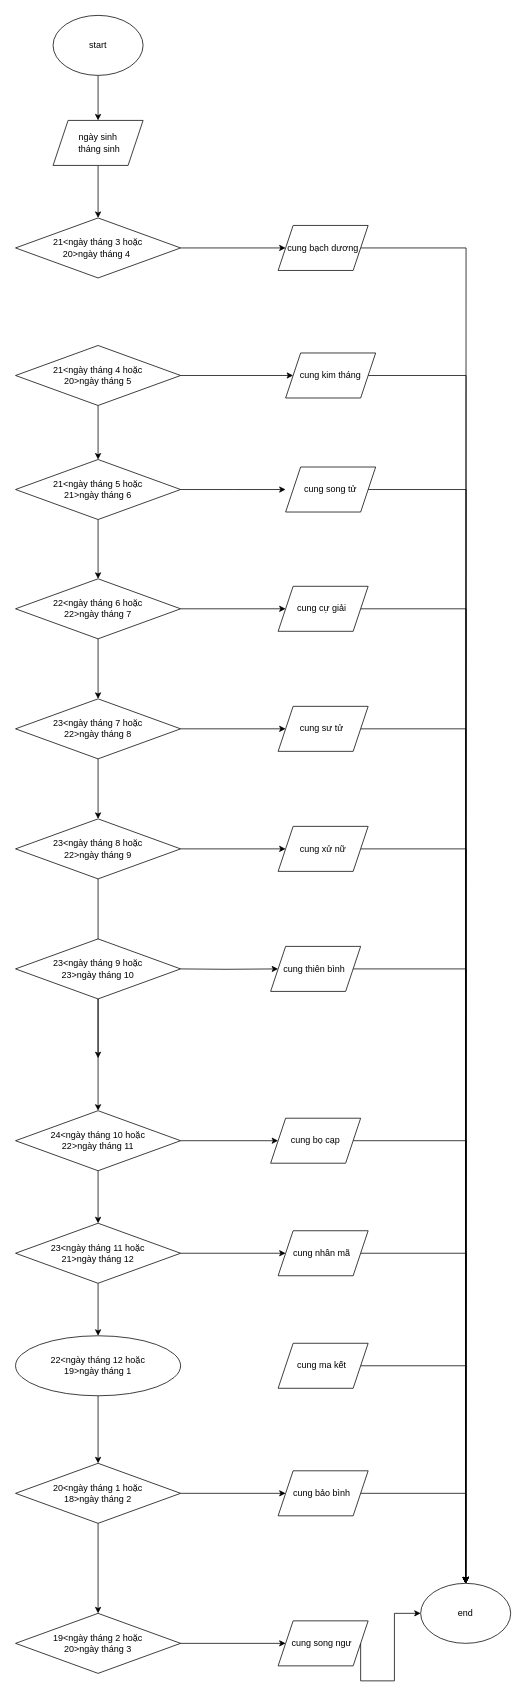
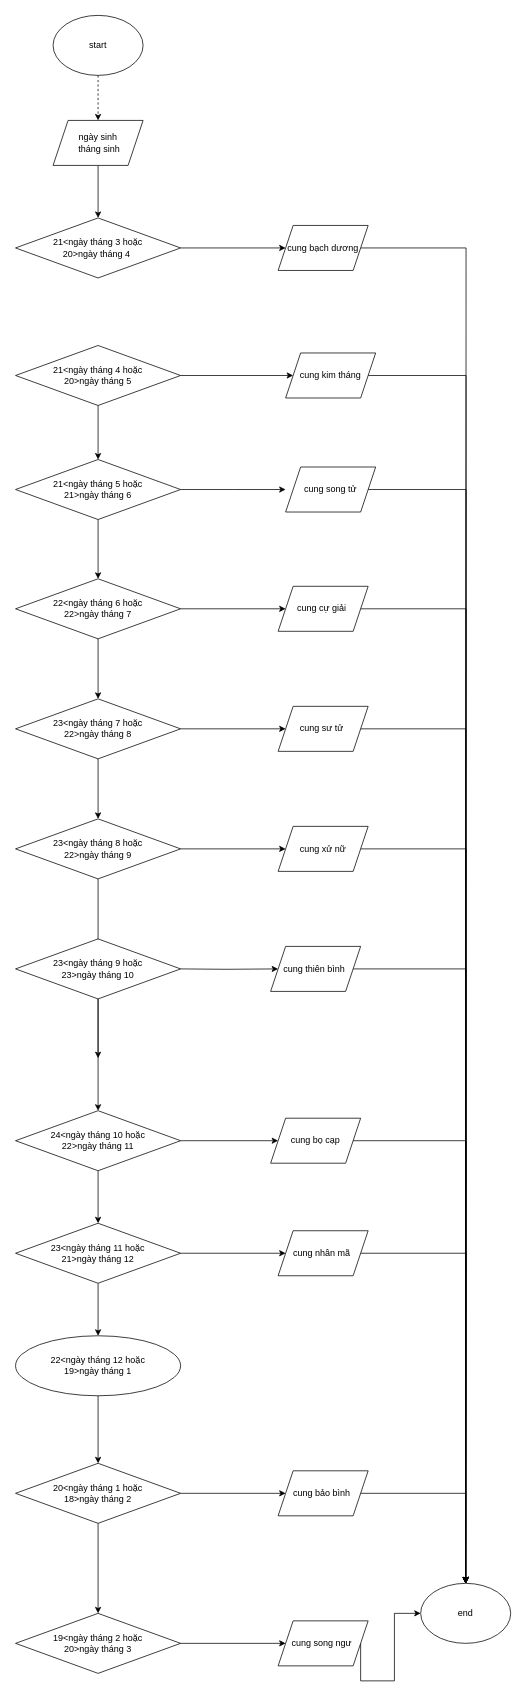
(98, 95) -> (98, 95)
(323, 1365) -> none
(411, 1365) -> none
